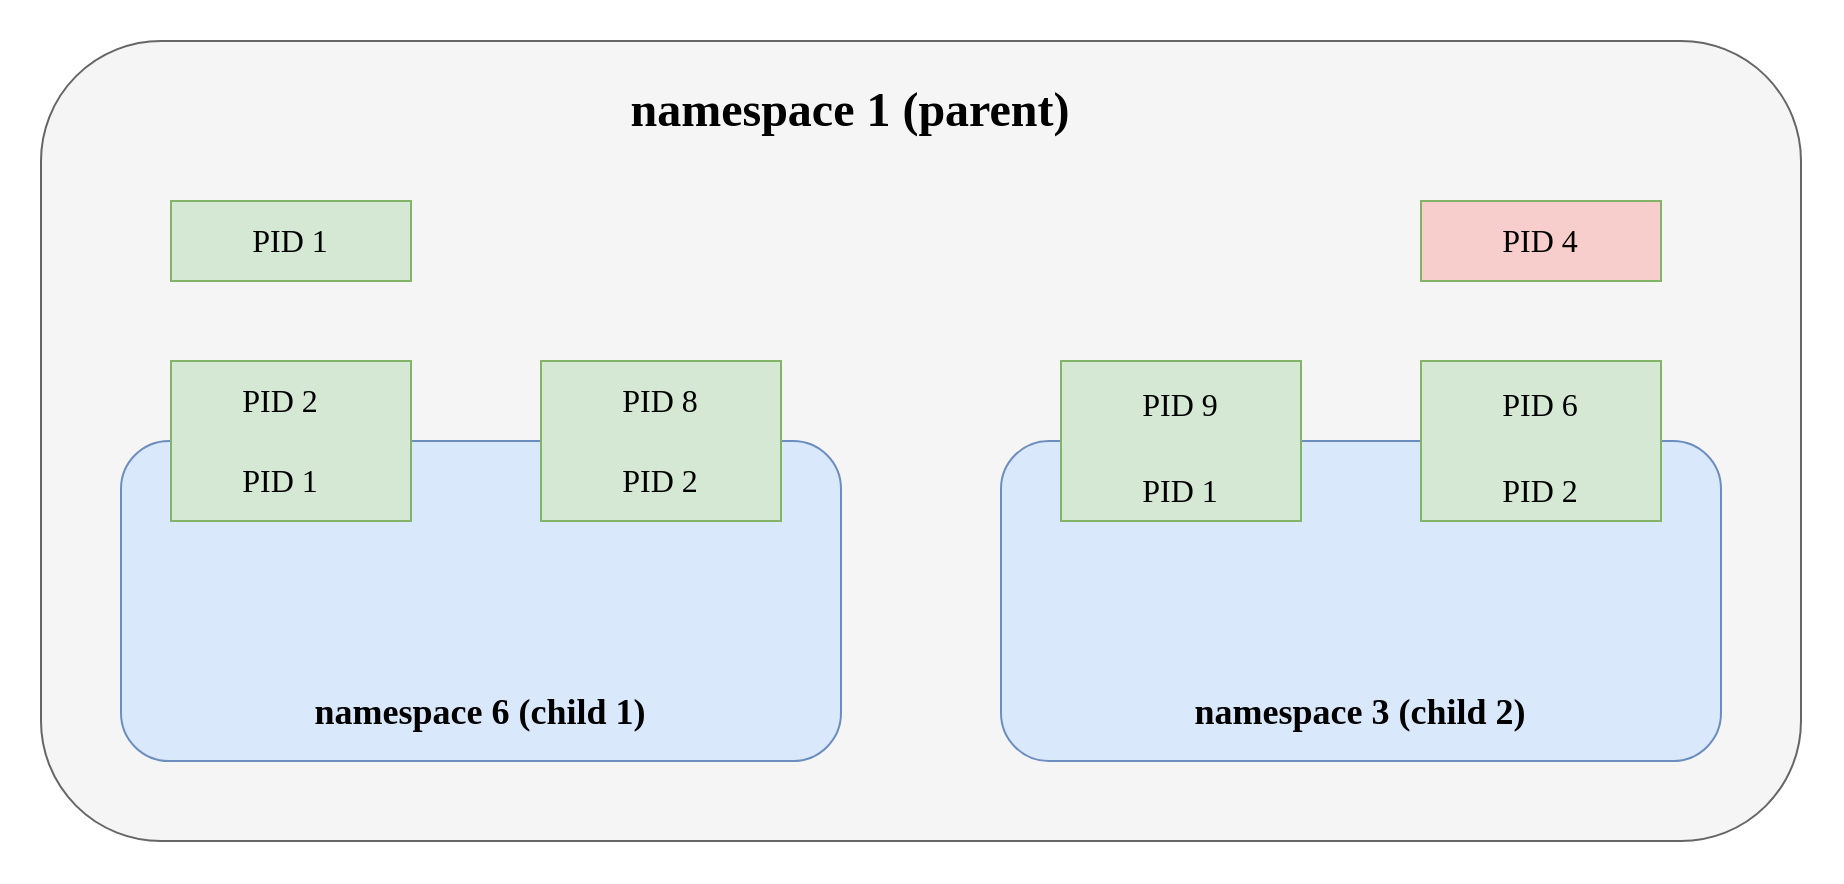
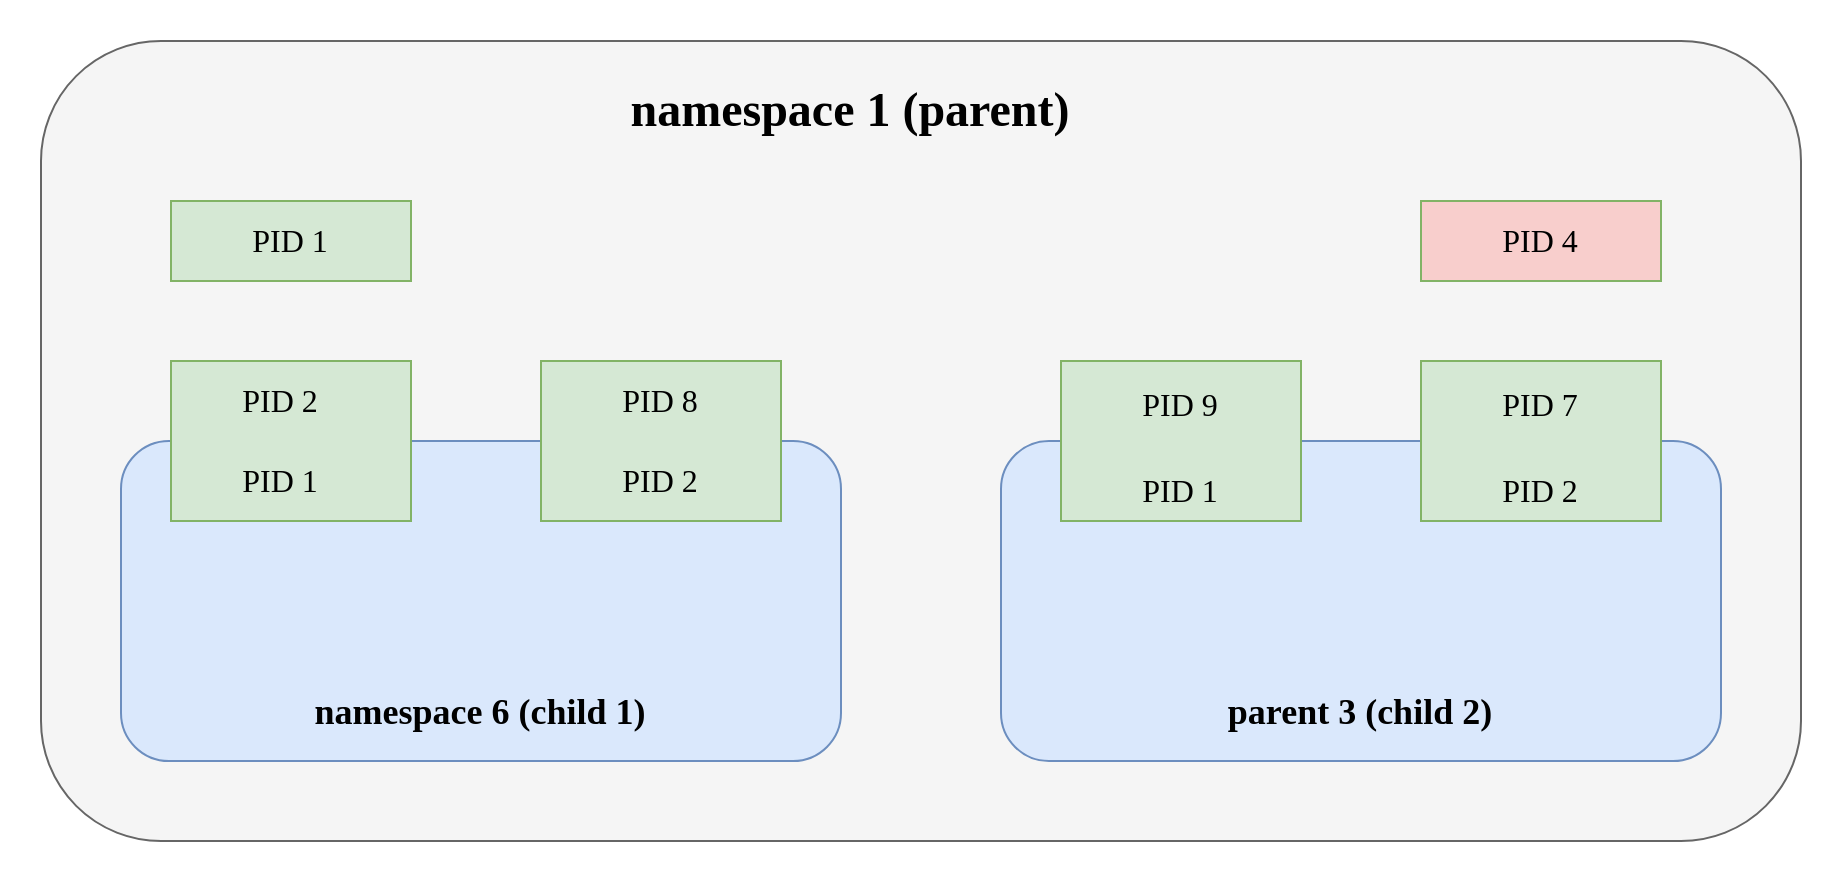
(1541, 405) -> (1541, 405)
(1361, 711) -> (1361, 711)
